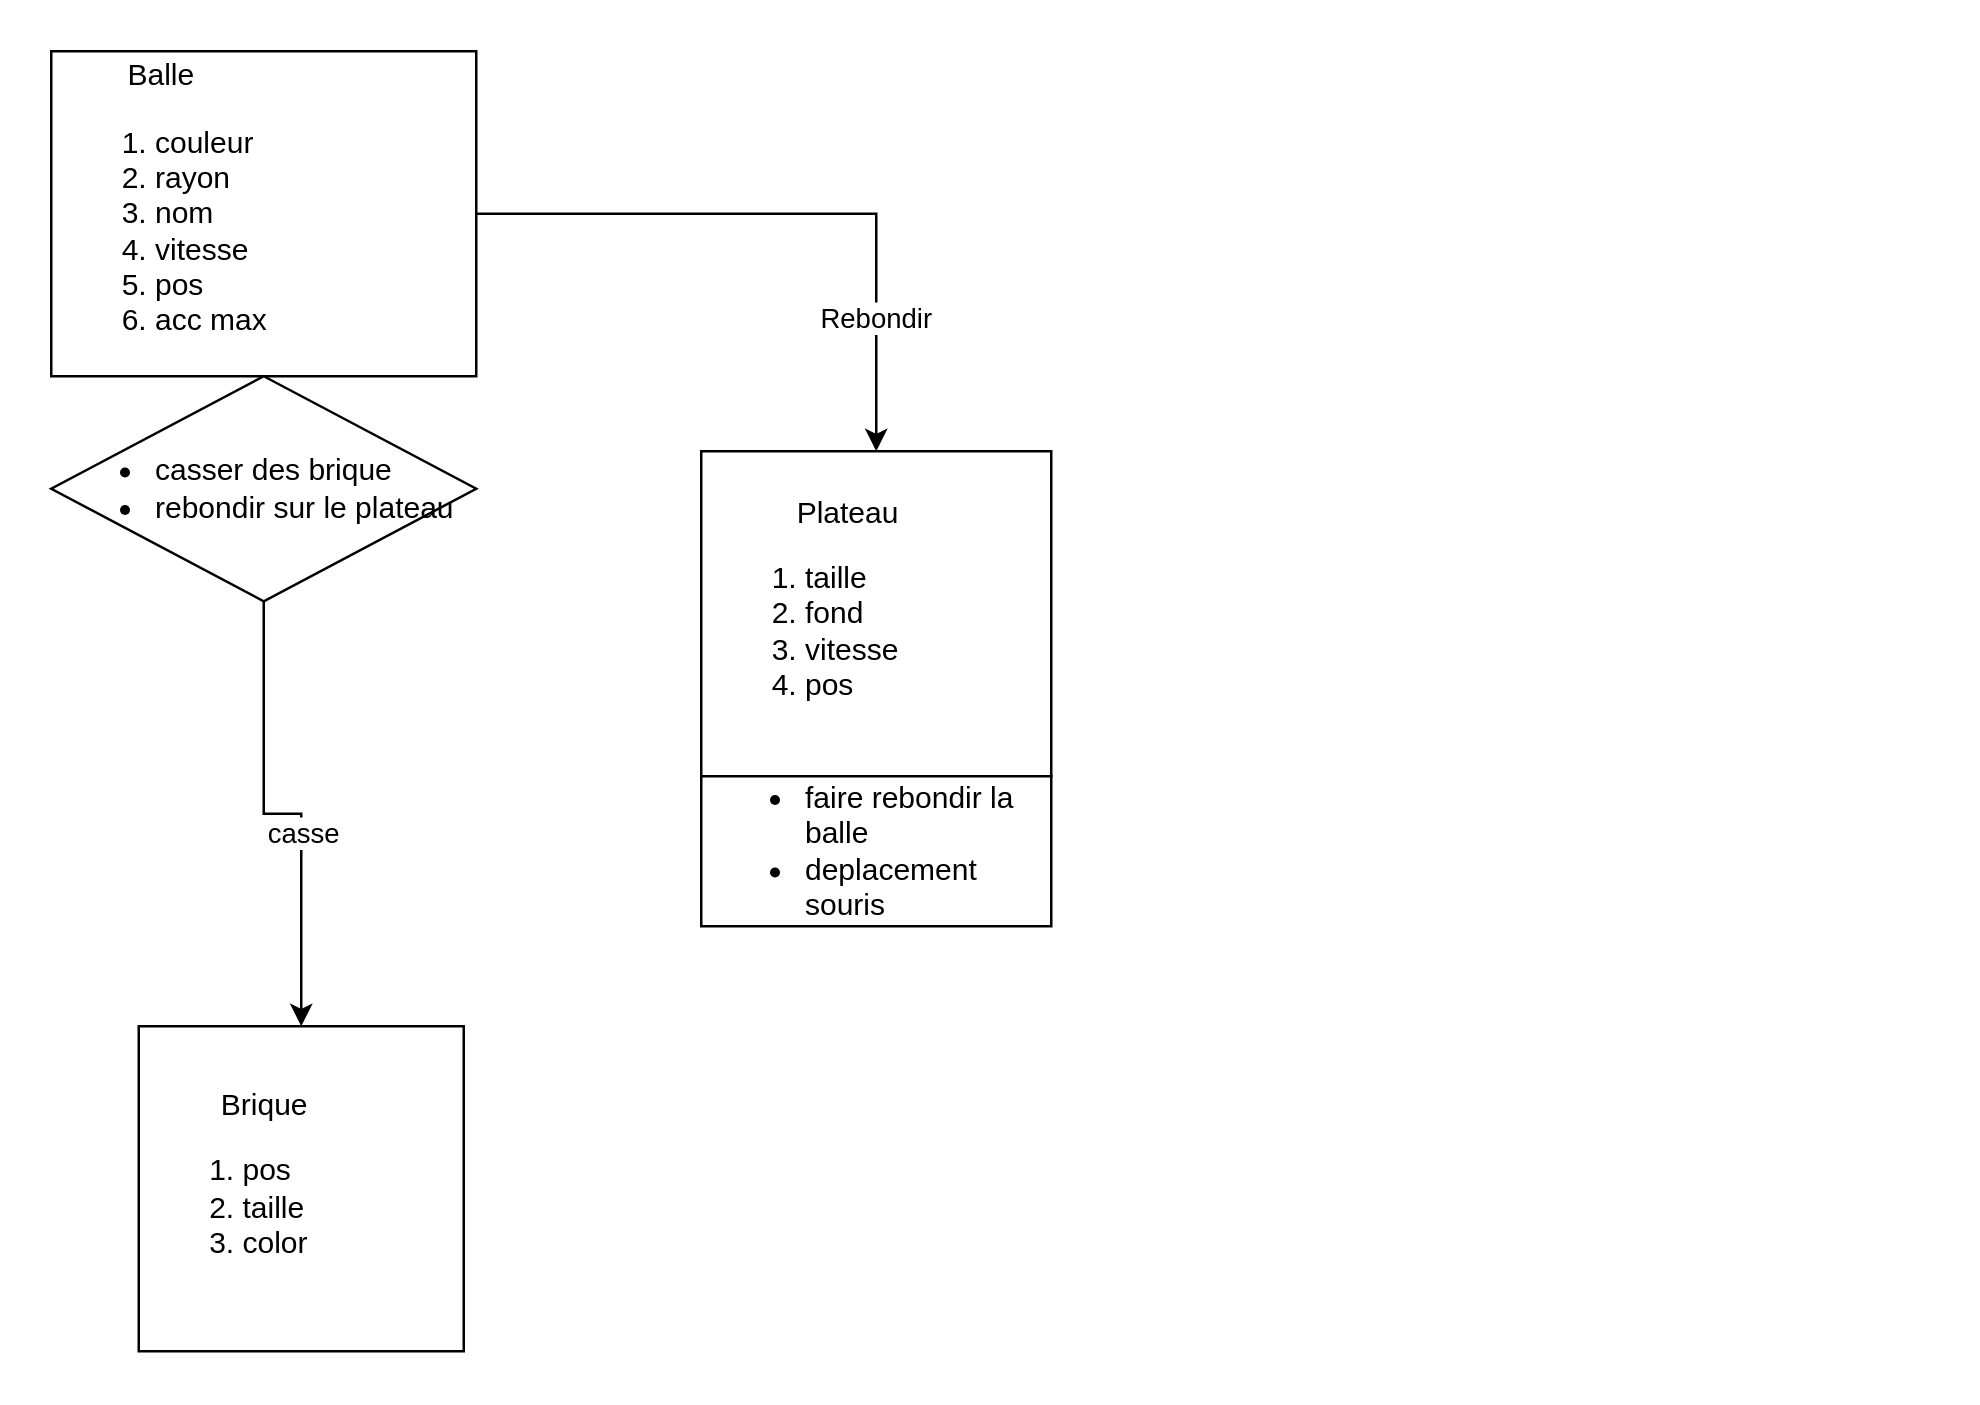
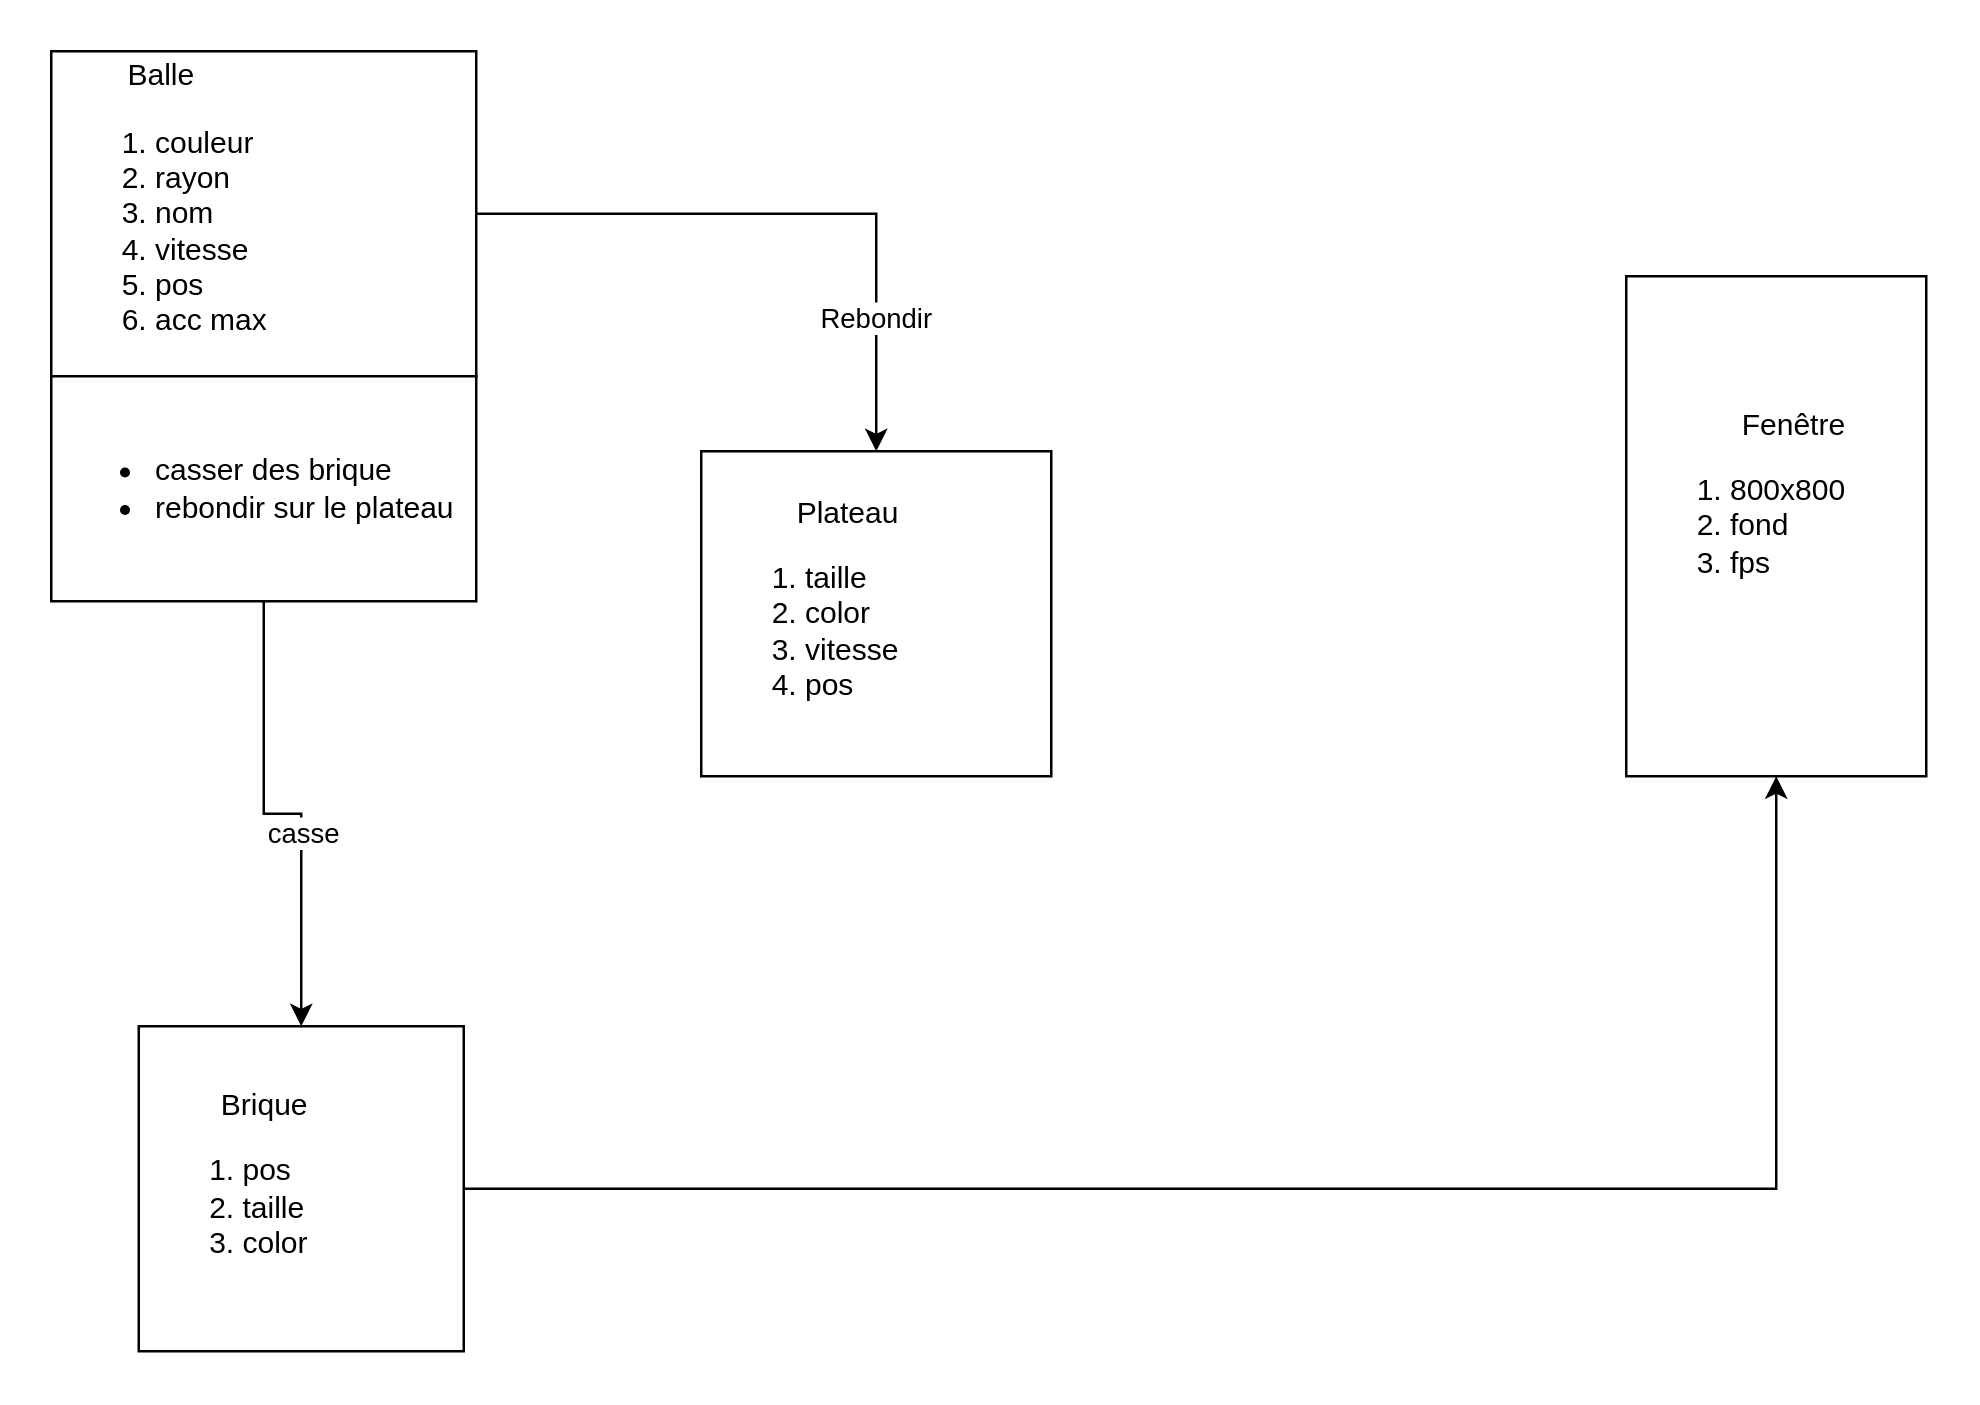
(264, 489) -> (264, 489)
none -> (1776, 526)
(761, 614) -> (761, 614)
(876, 851) -> none
none -> (1318, 1189)
